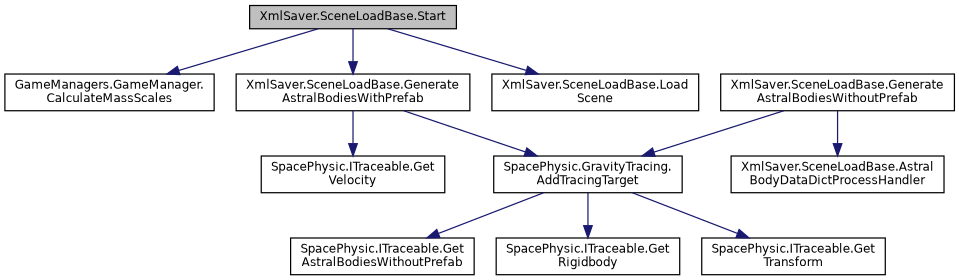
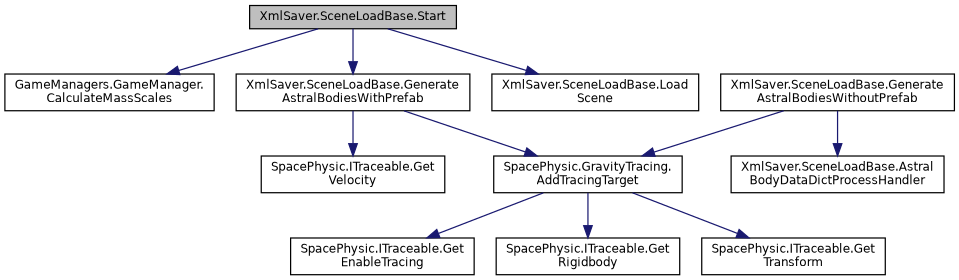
(382, 256) -> (382, 256)
